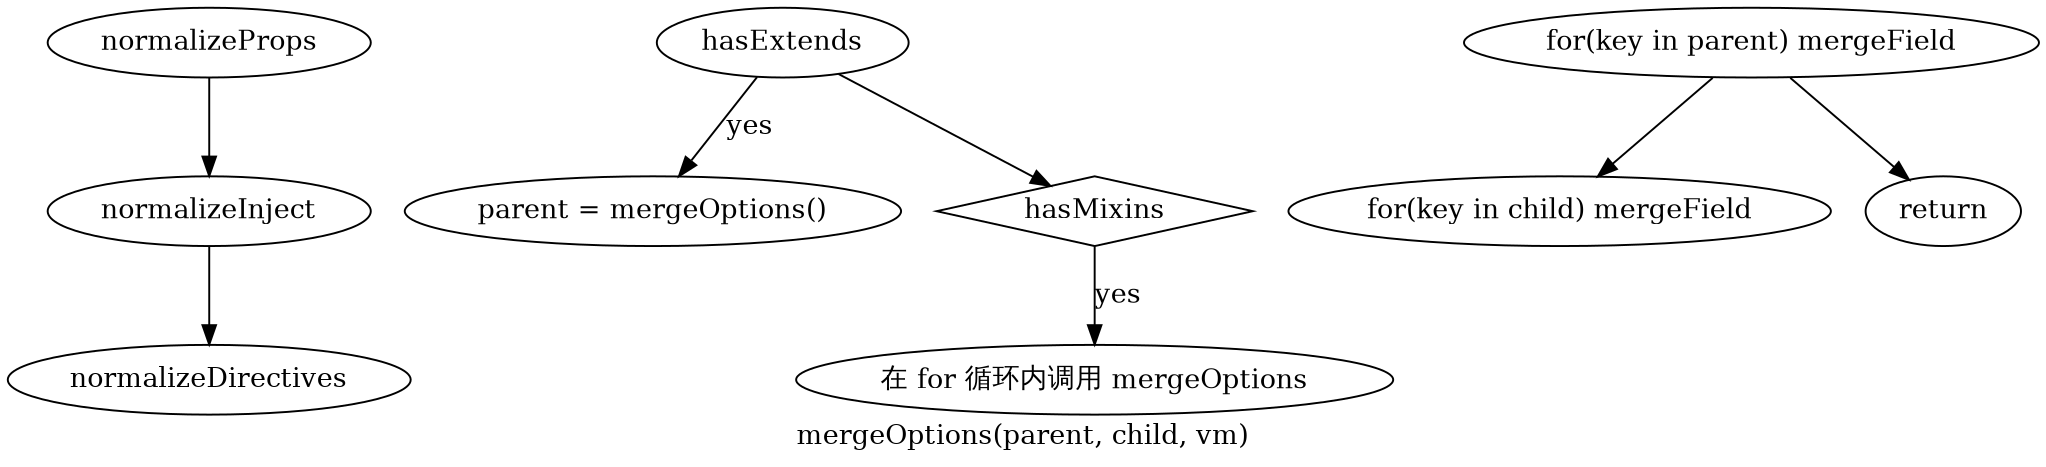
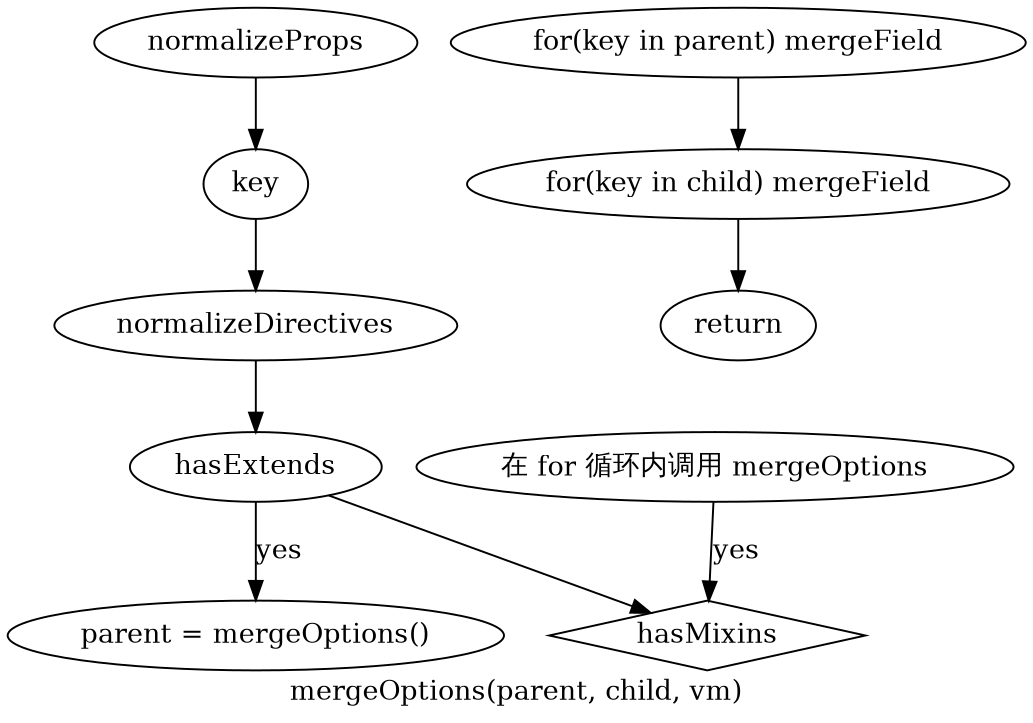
(1842, 122) -> (738, 245)
(209, 211) -> (256, 184)
(1095, 286) -> (712, 542)
none -> (256, 387)
